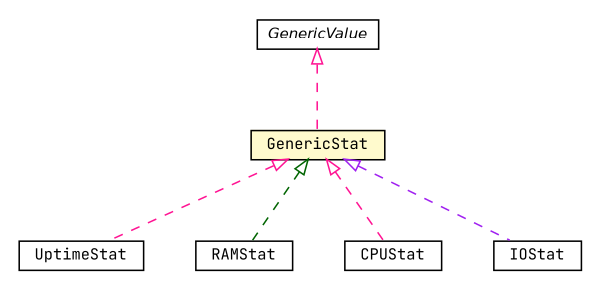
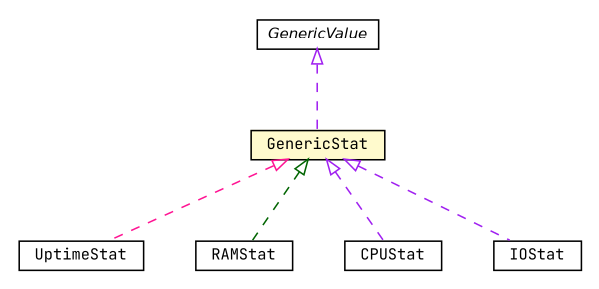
(317, 97) -> (317, 97)
(359, 206) -> (359, 206)
